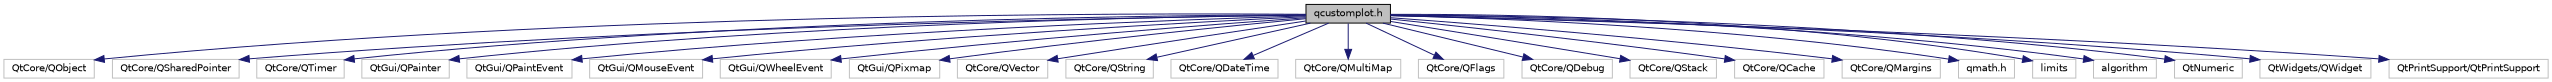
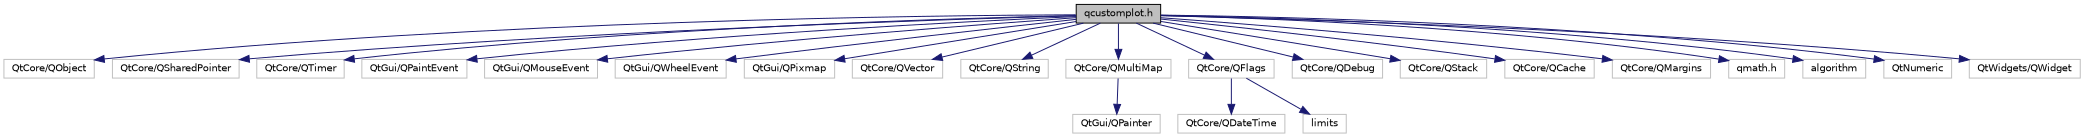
(1708, 24) -> (1274, 94)
(692, 39) -> (1118, 91)
(1291, 39) -> (1231, 91)
(2469, 69) -> none
